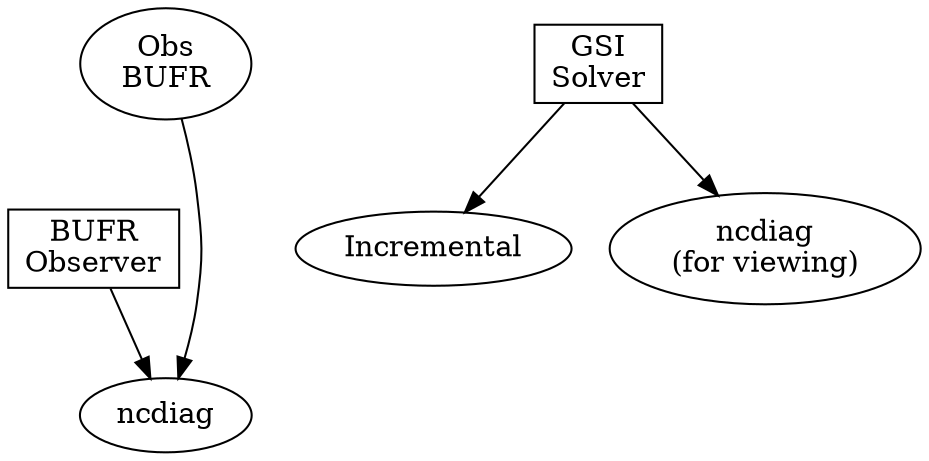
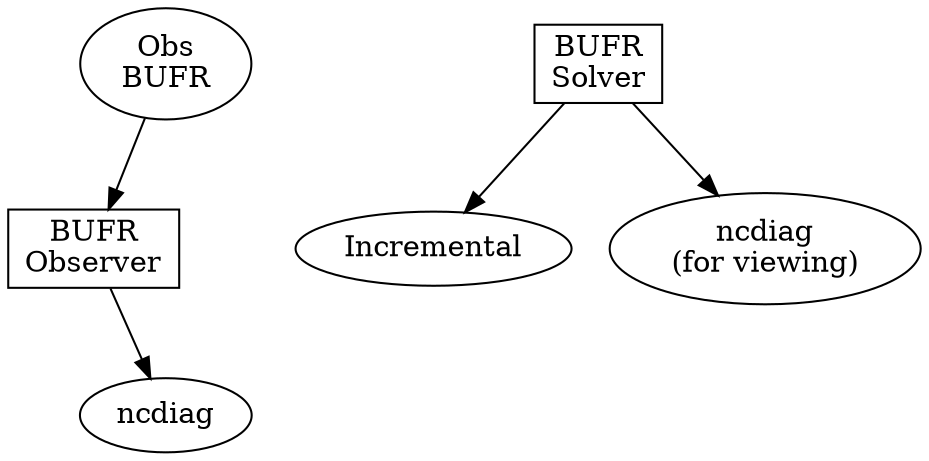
(598, 64) -> (598, 64)
(201, 239) -> (131, 154)
